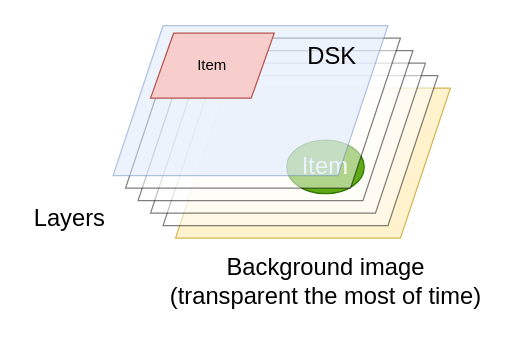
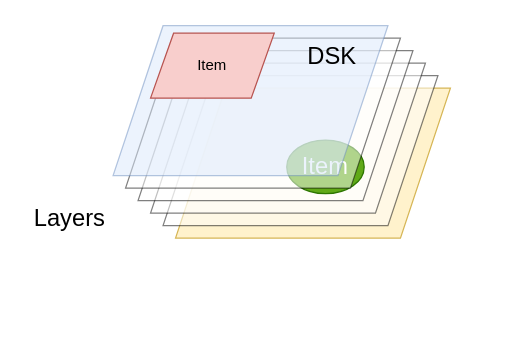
(326, 282) -> none
